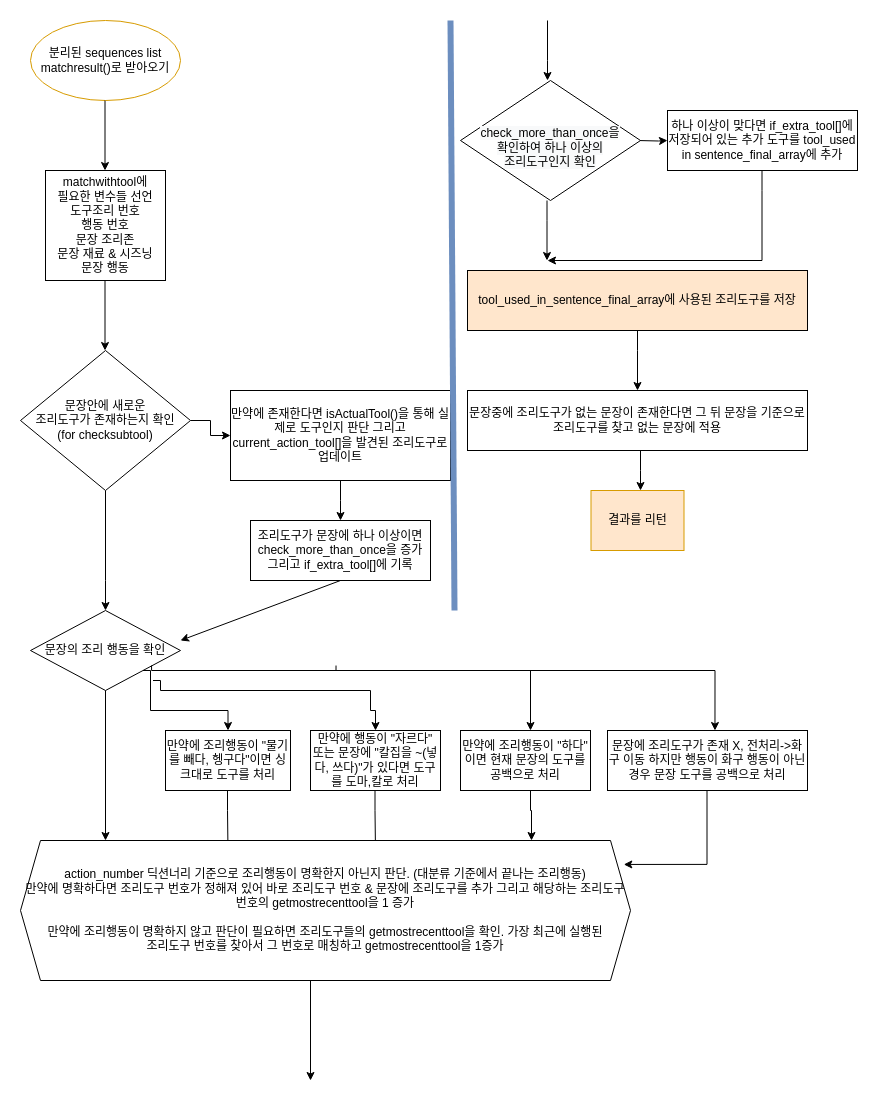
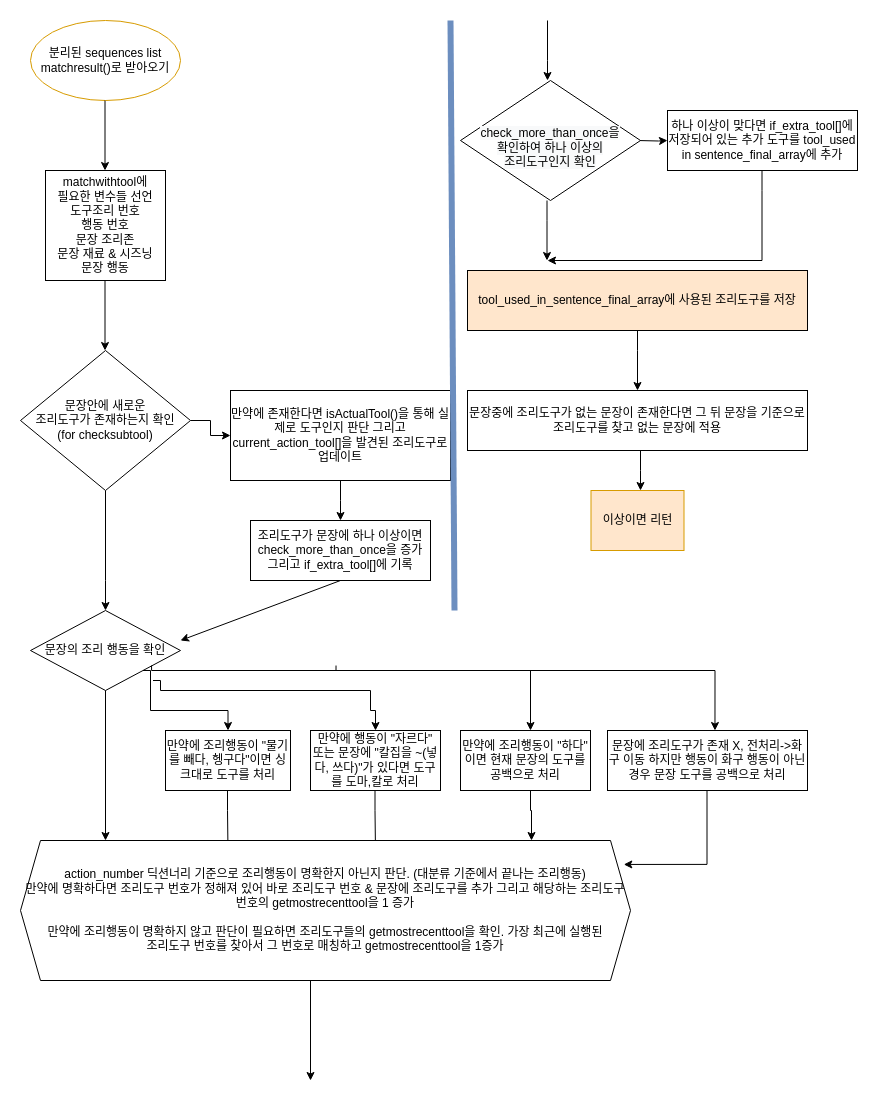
(638, 521) -> (638, 521)
